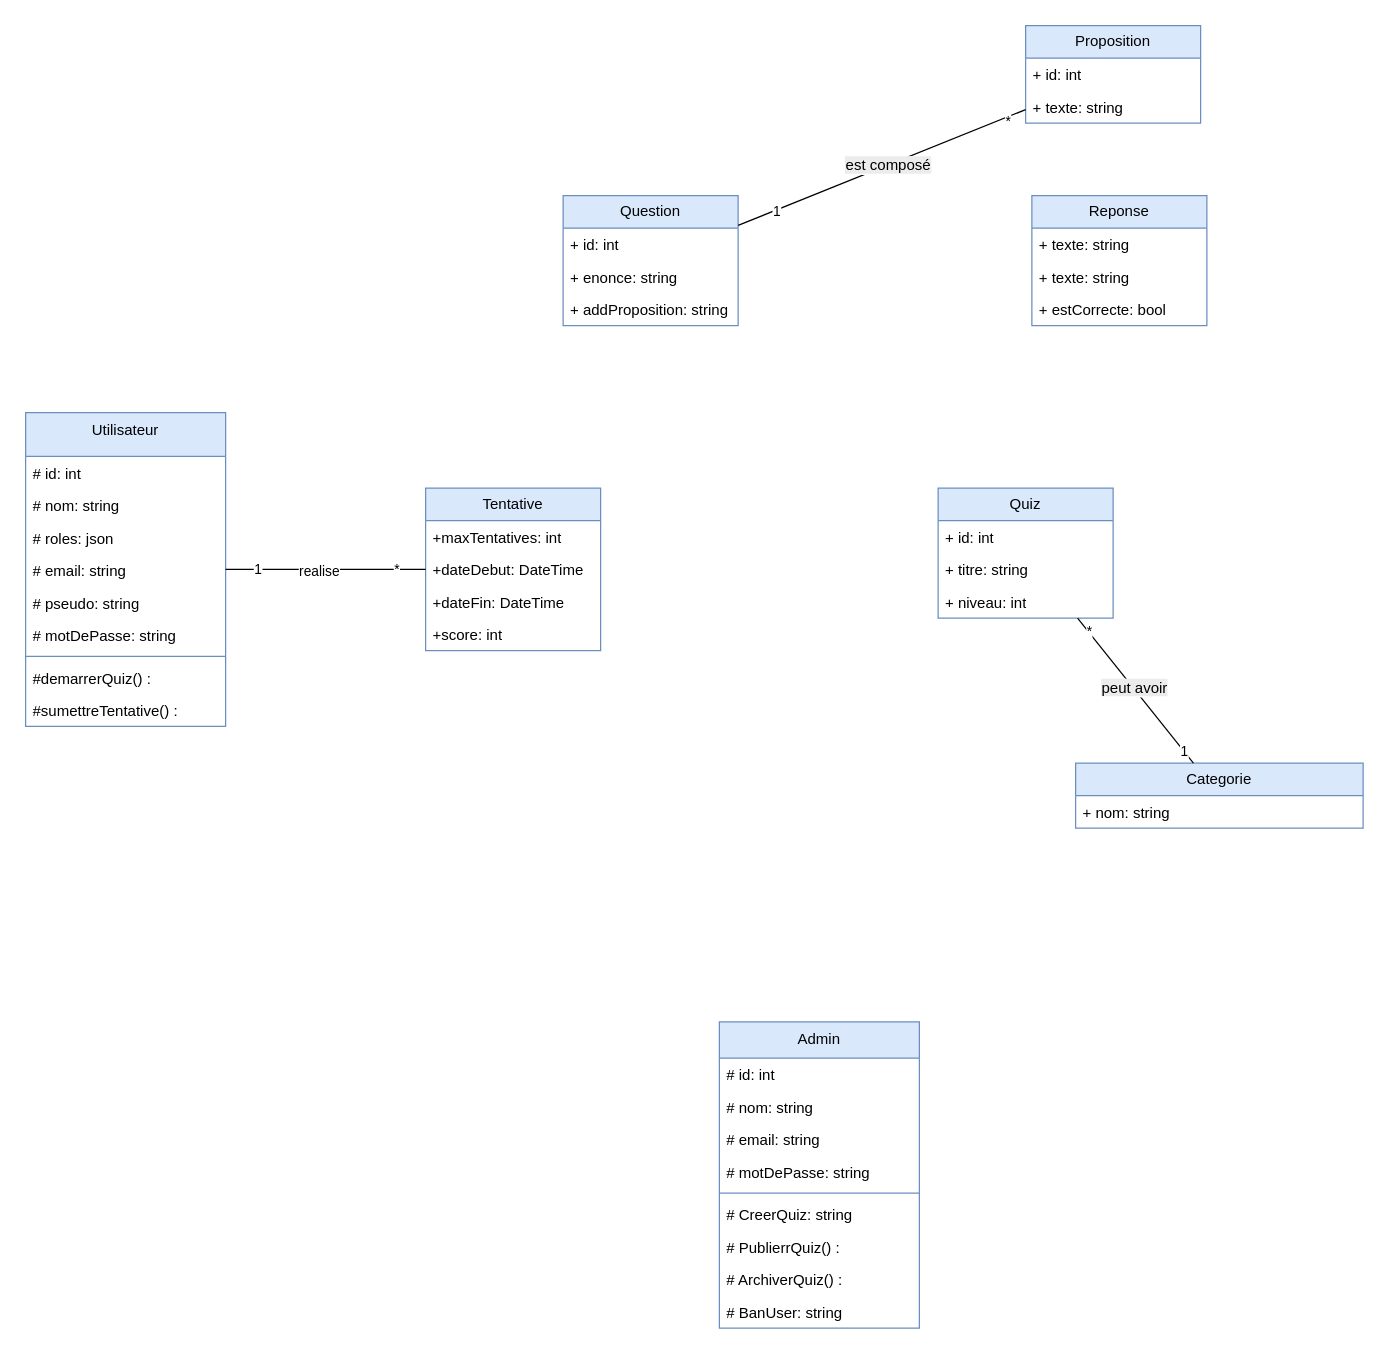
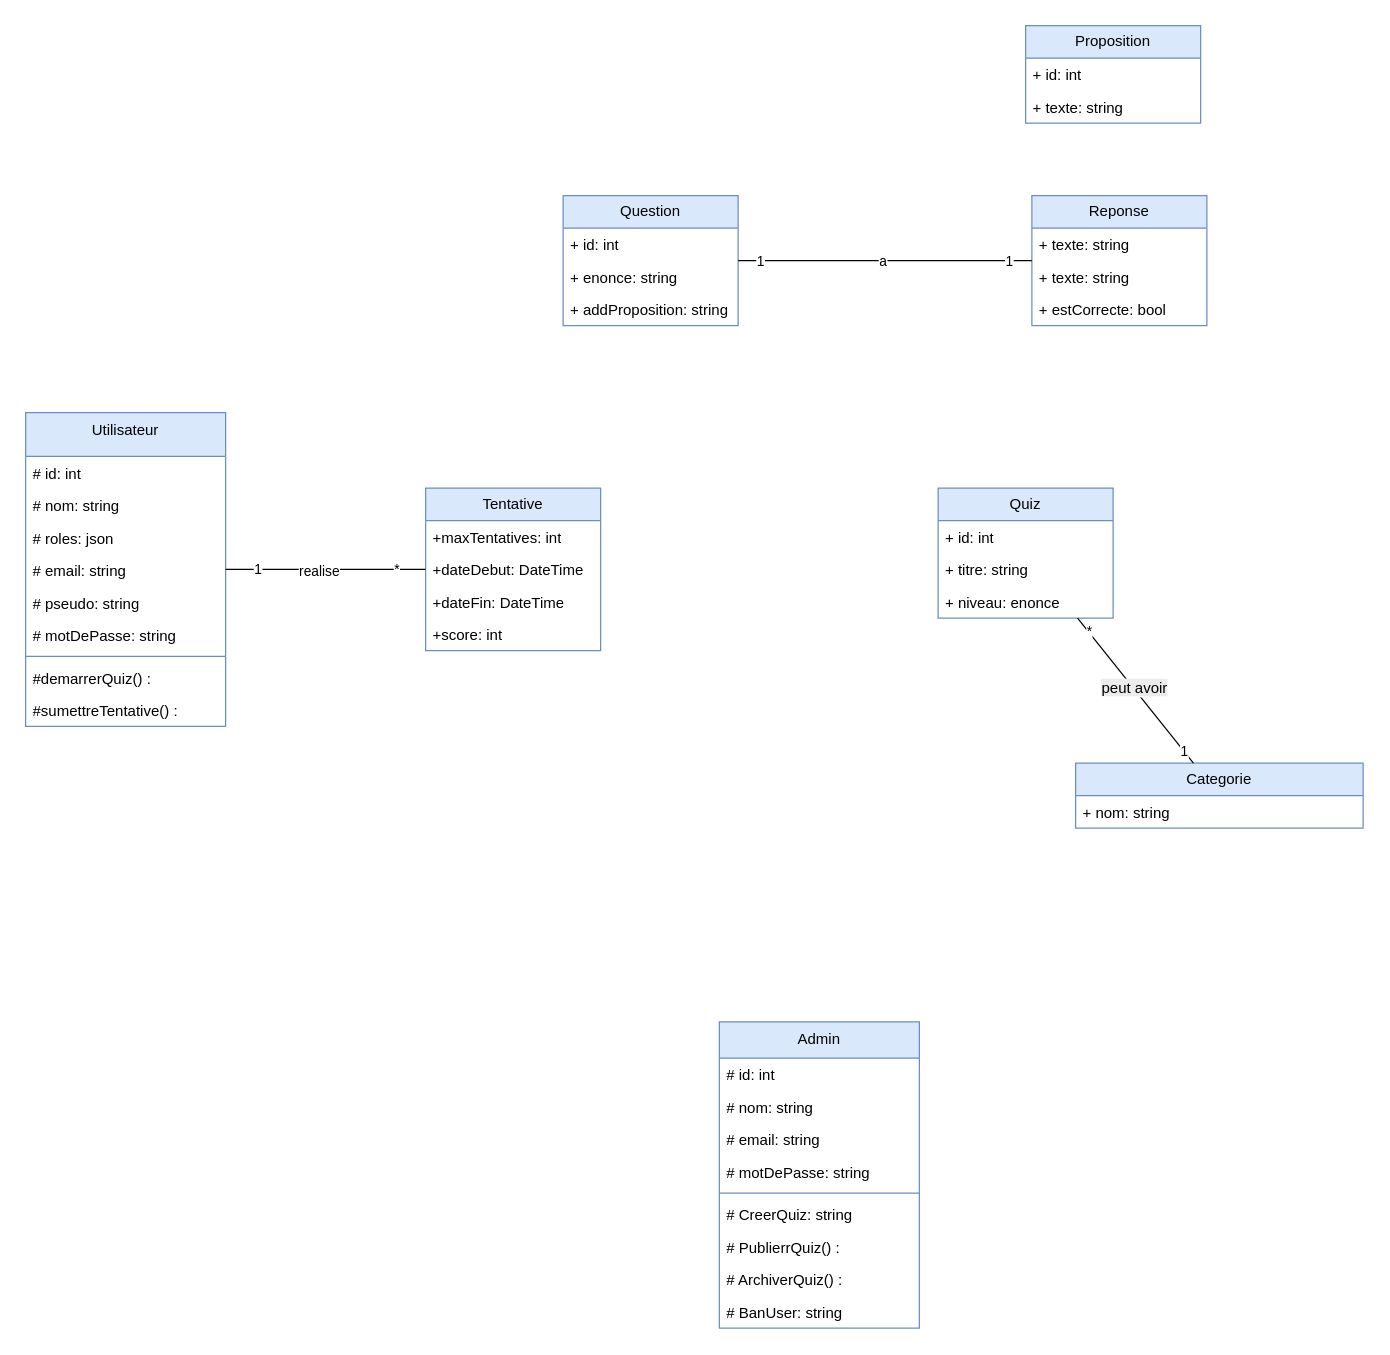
(801, 200) -> none
none -> (884, 261)
(990, 603) -> (1005, 603)
